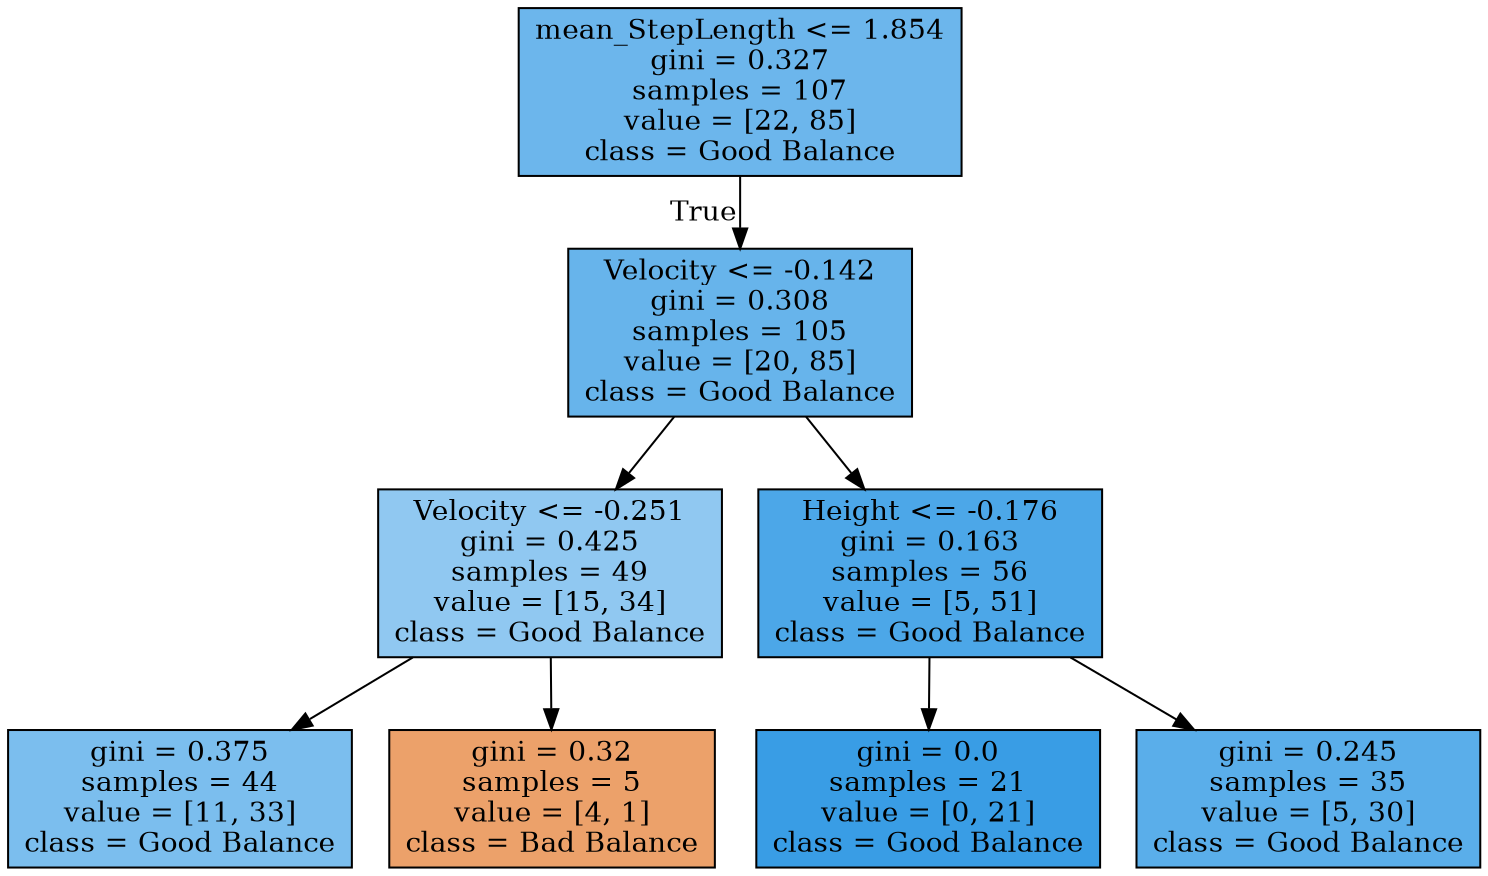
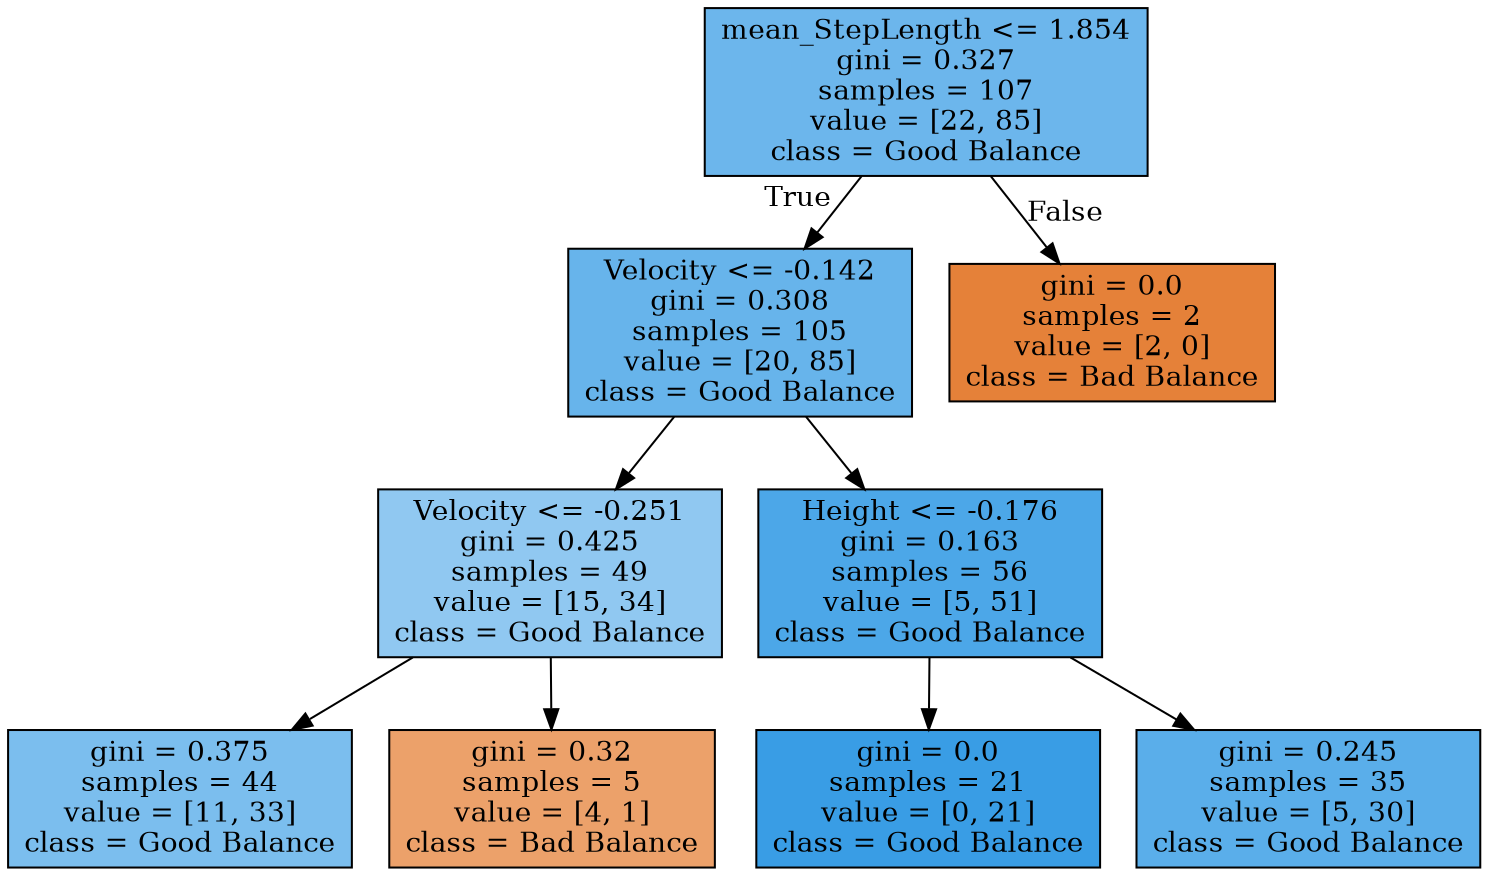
none -> (1112, 333)
